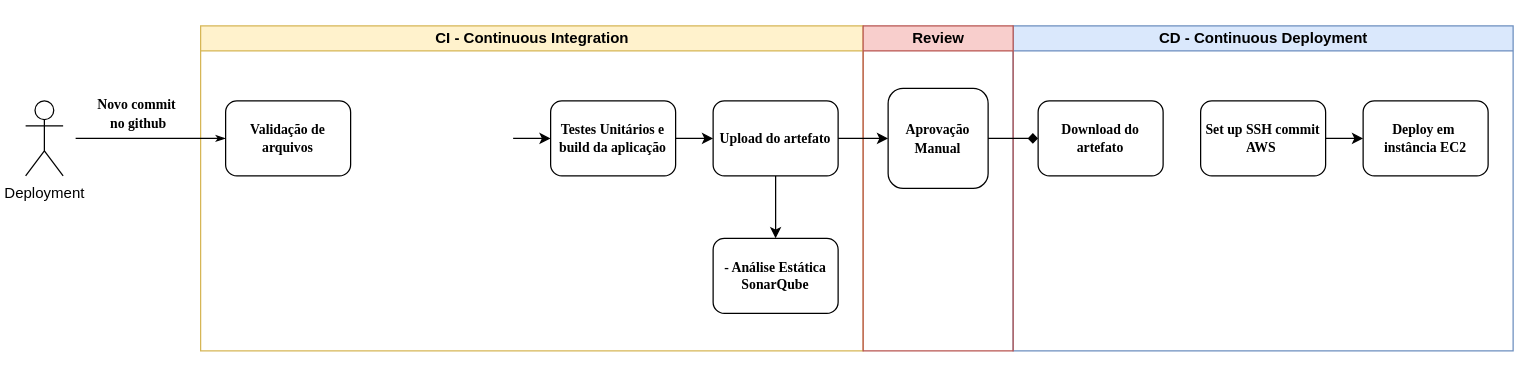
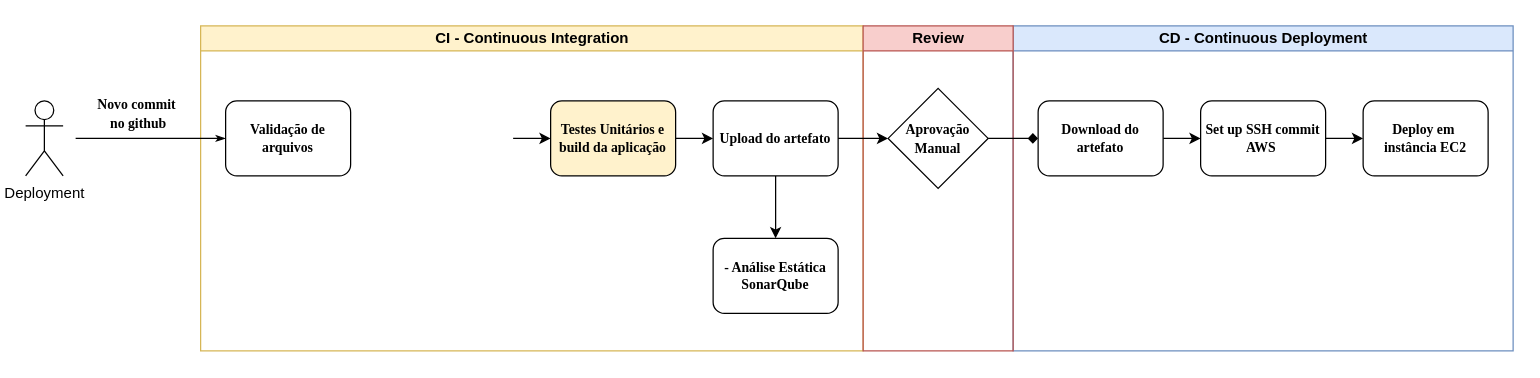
(613, 138) -> (613, 138)
(938, 138) -> (938, 138)
none -> (1177, 138)
